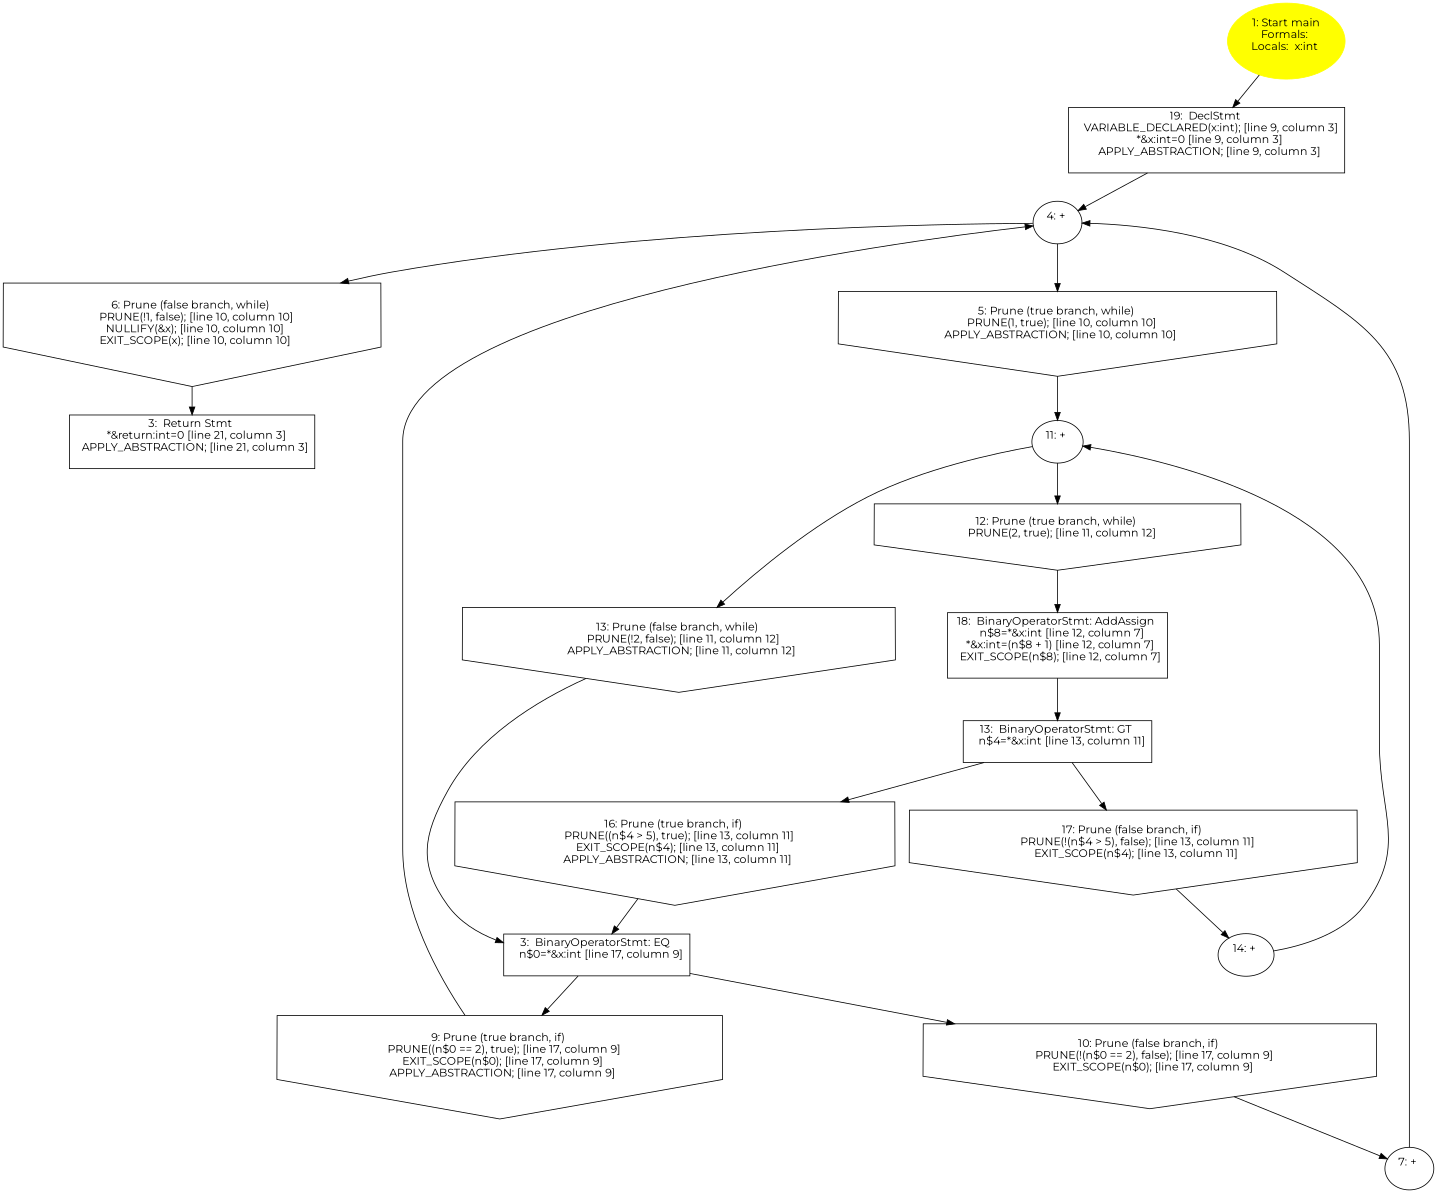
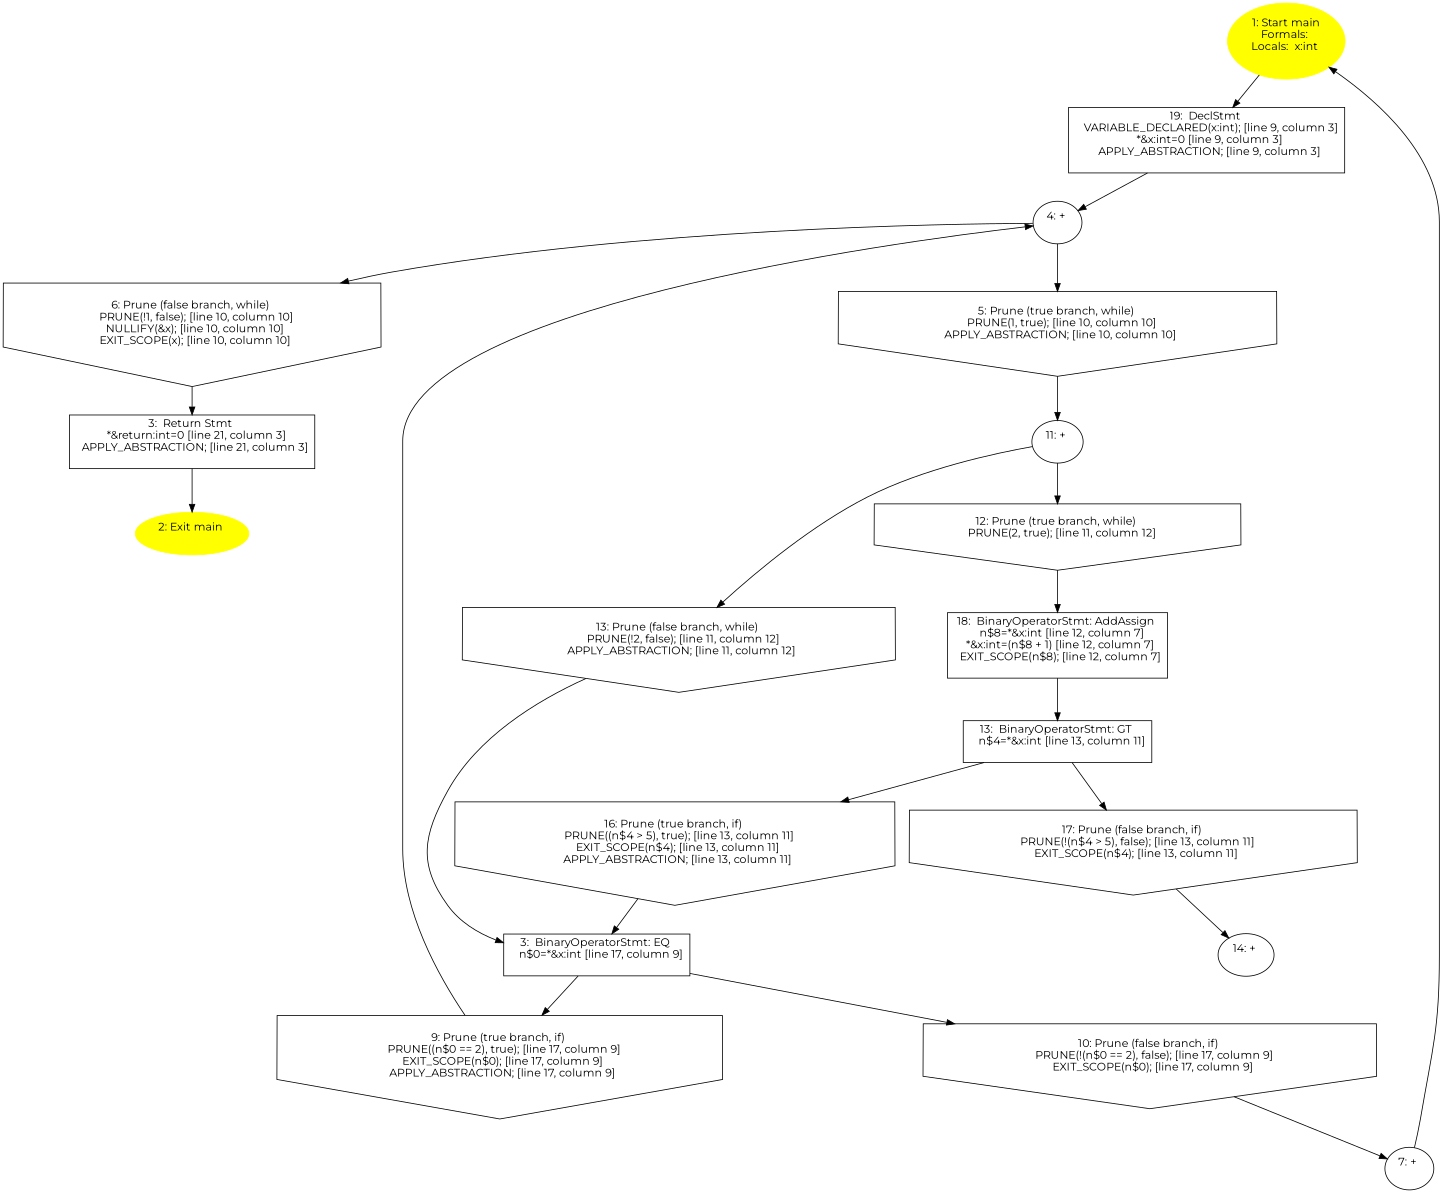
none -> (192, 534)
(1409, 581) -> (1439, 591)
(1379, 642) -> none
